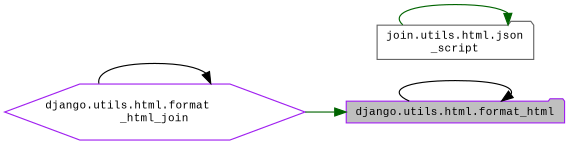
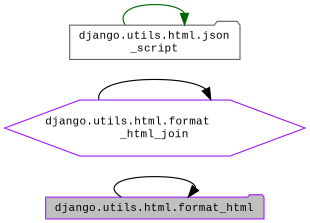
(455, 42) -> (155, 42)
(320, 112) -> none
